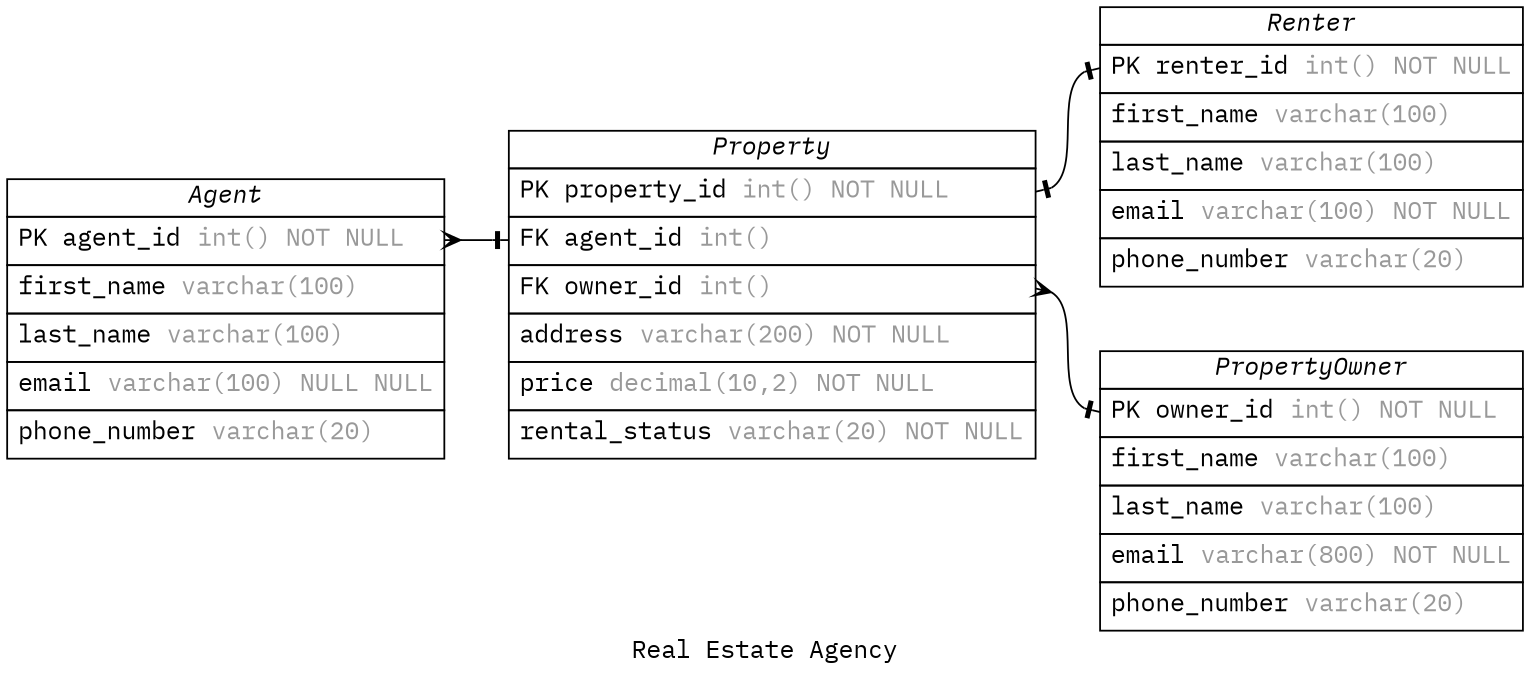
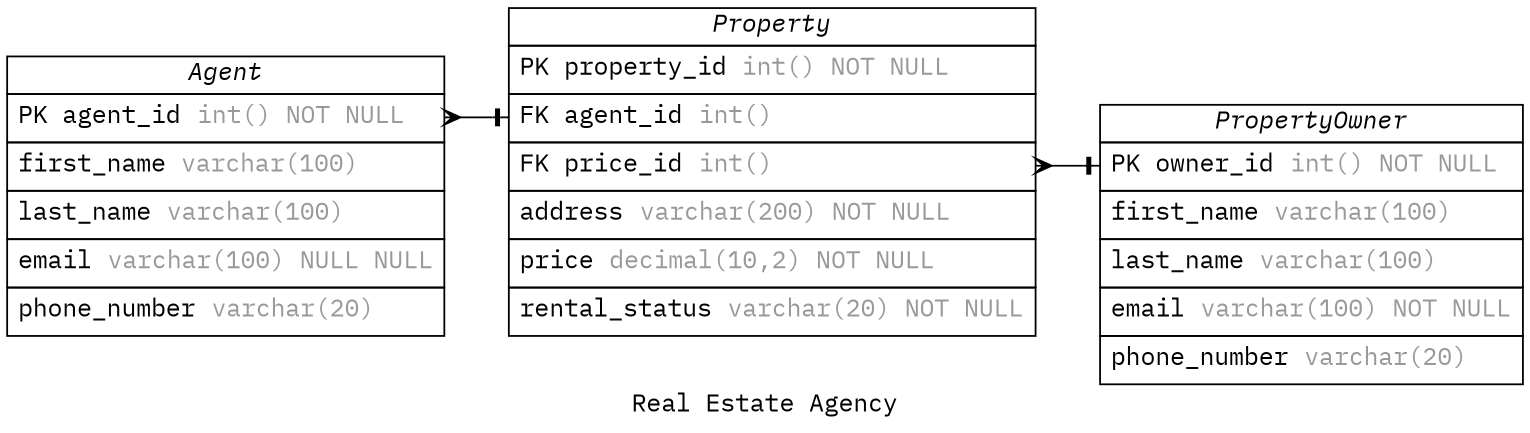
(1312, 147) -> none
(609, 287) -> (609, 164)
(1356, 555) -> (1356, 309)
